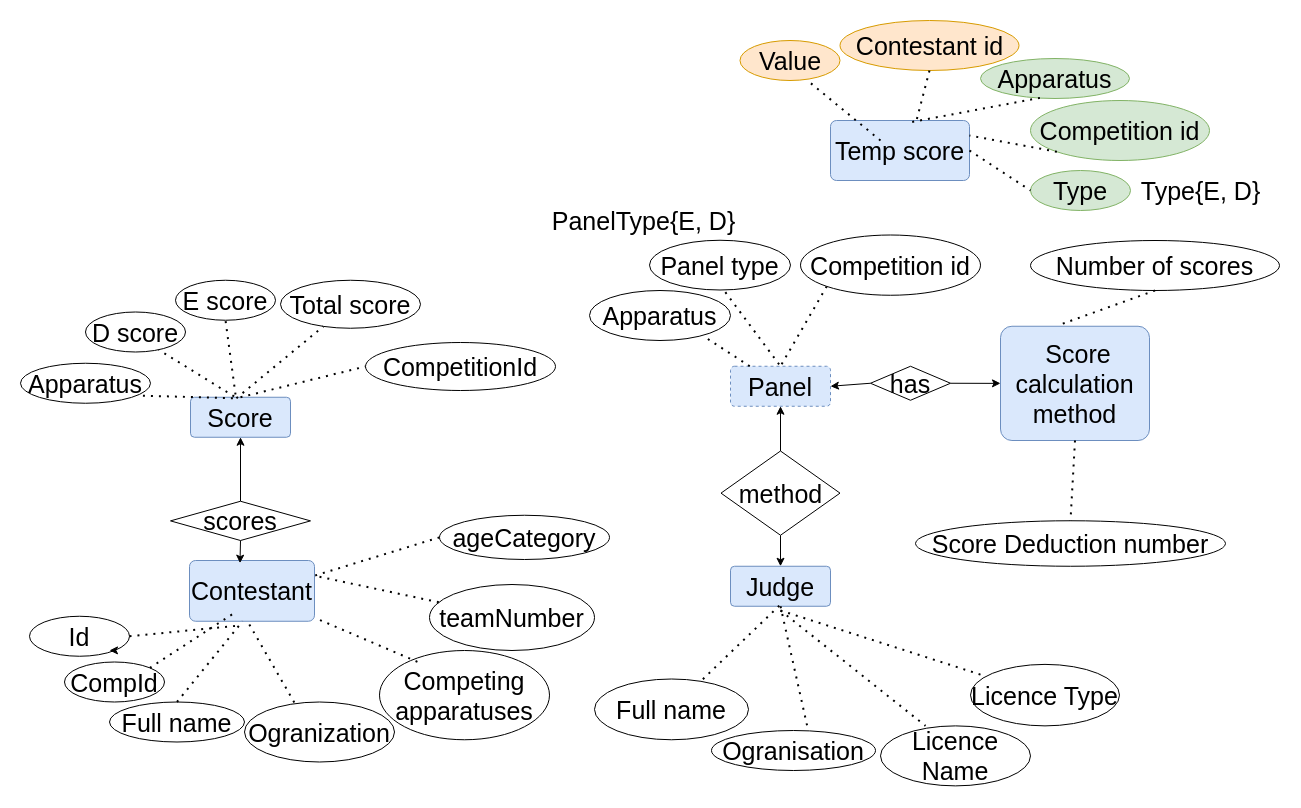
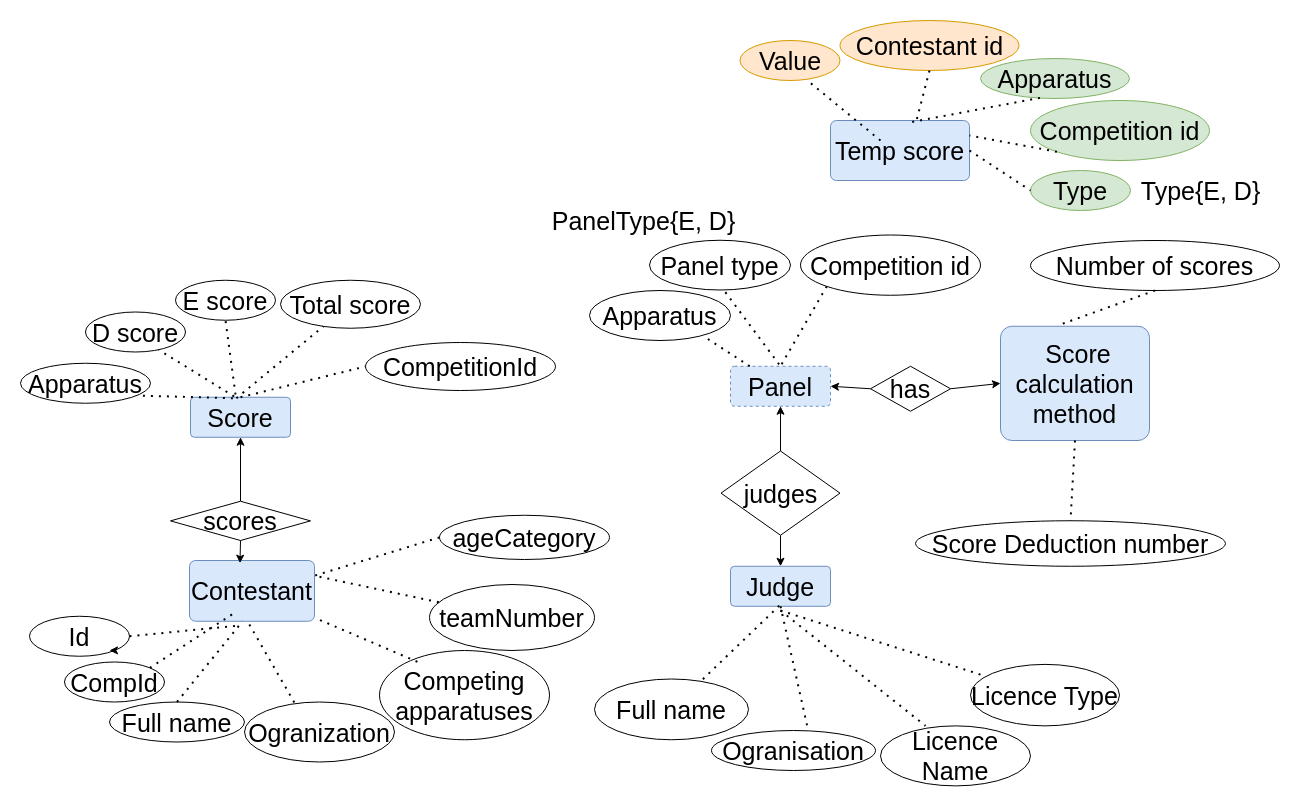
(911, 383) -> (911, 389)
(781, 494) -> (781, 494)
